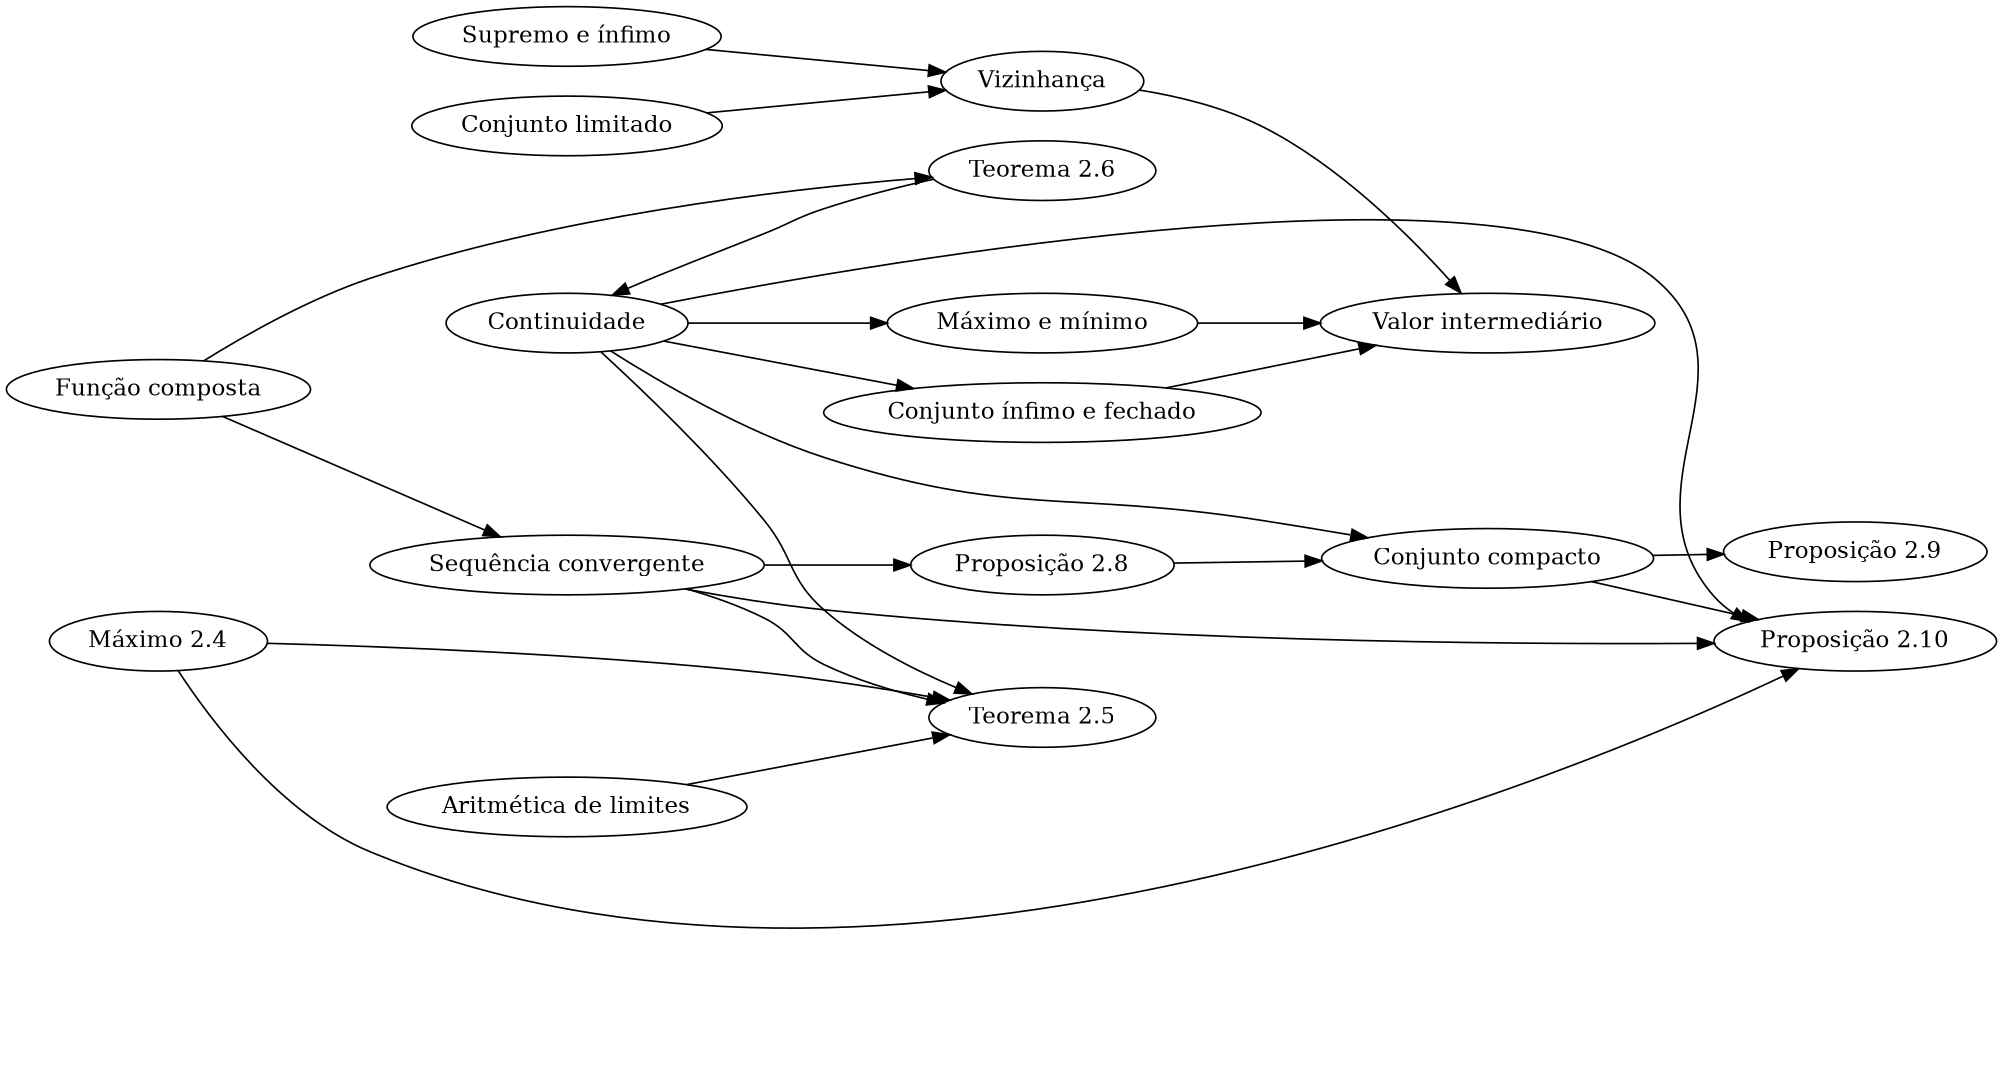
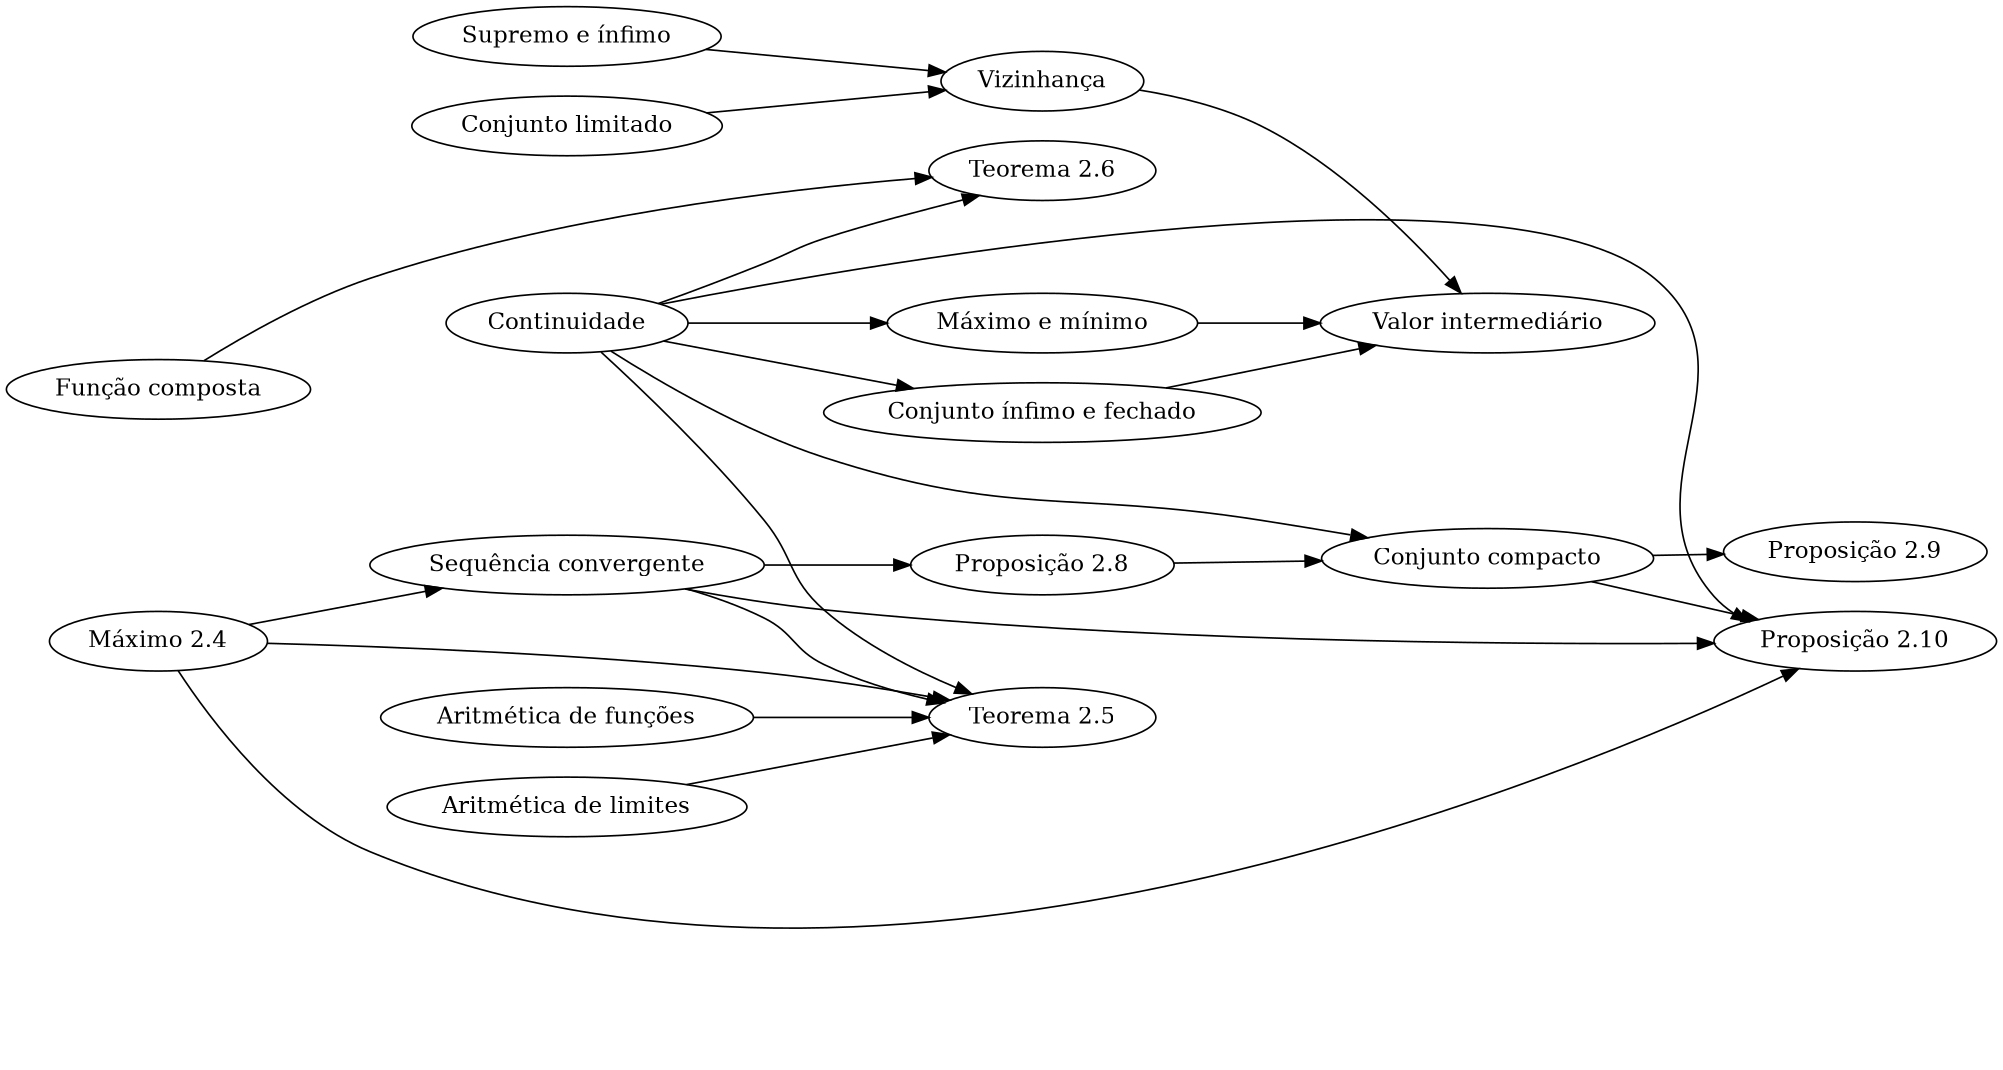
(779, 227) -> (808, 244)
(354, 473) -> (337, 608)
none -> (567, 717)
